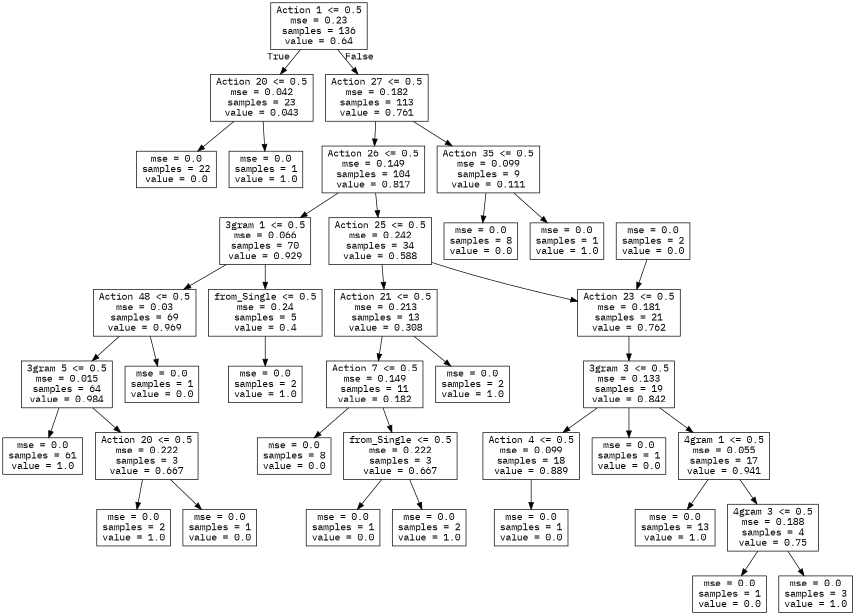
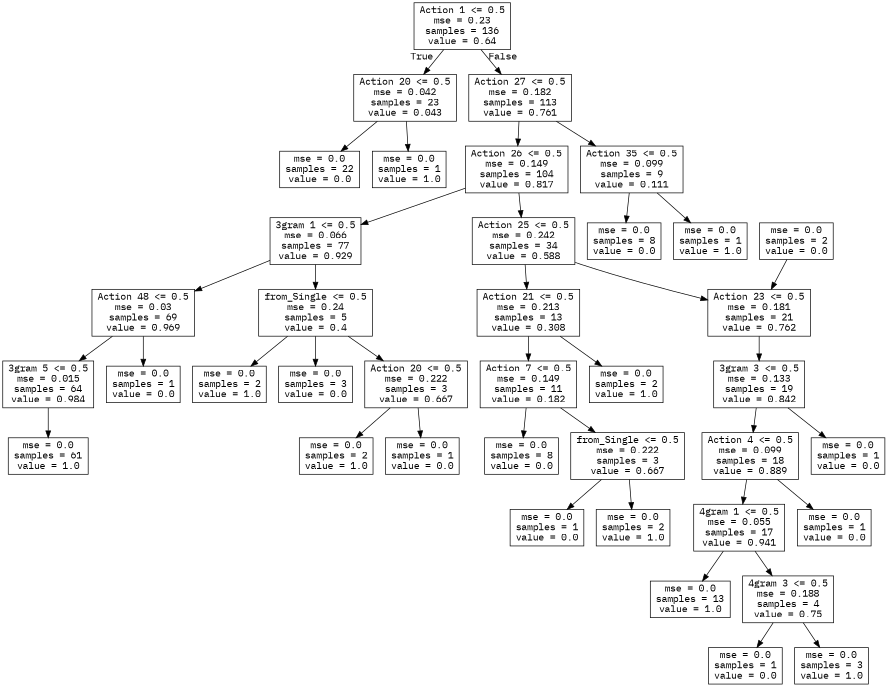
(265, 241) -> (316, 241)
none -> (316, 384)
(104, 418) -> (363, 346)
(674, 418) -> (745, 488)
